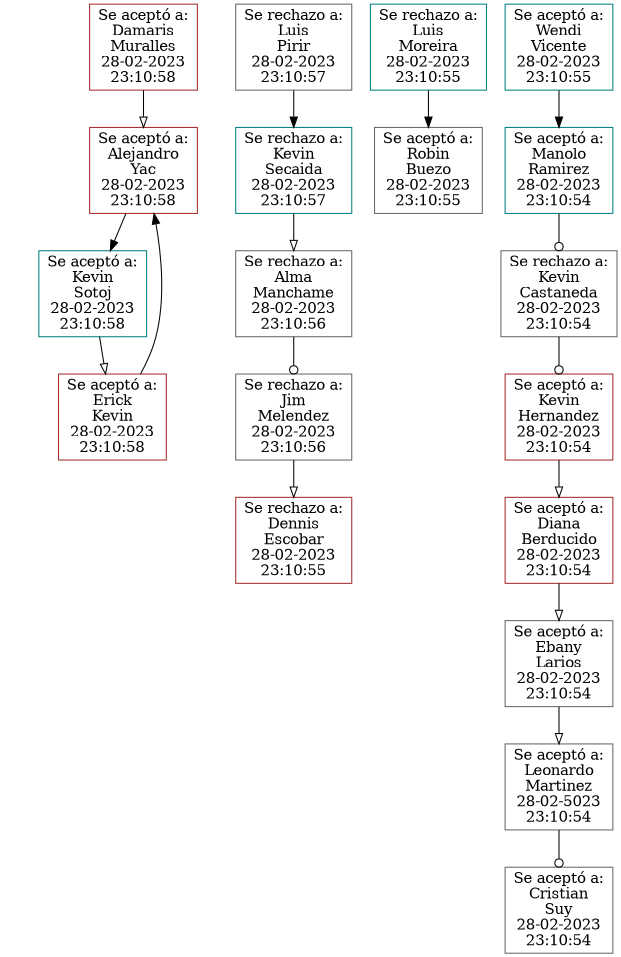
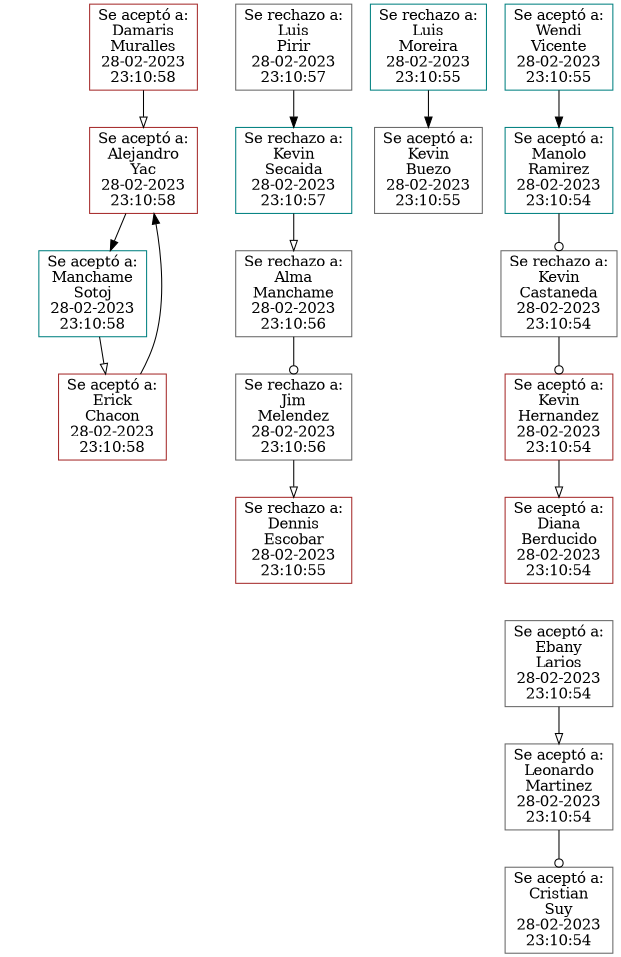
(428, 170) -> (428, 170)
(93, 294) -> (93, 294)
(112, 417) -> (112, 417)
(559, 597) -> none
(559, 787) -> (559, 787)
